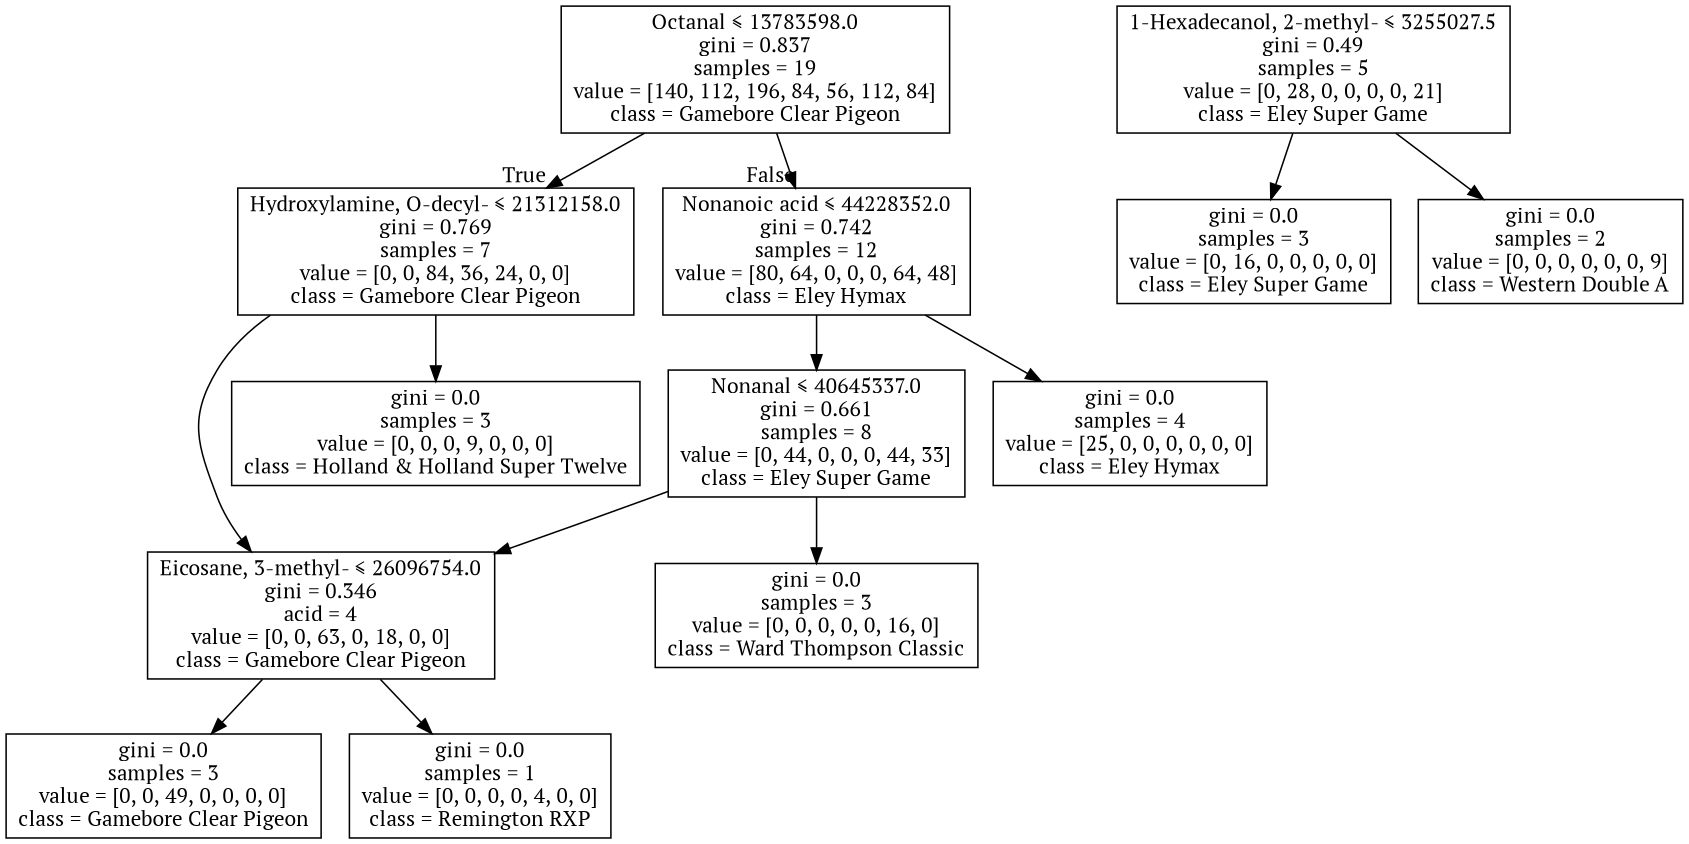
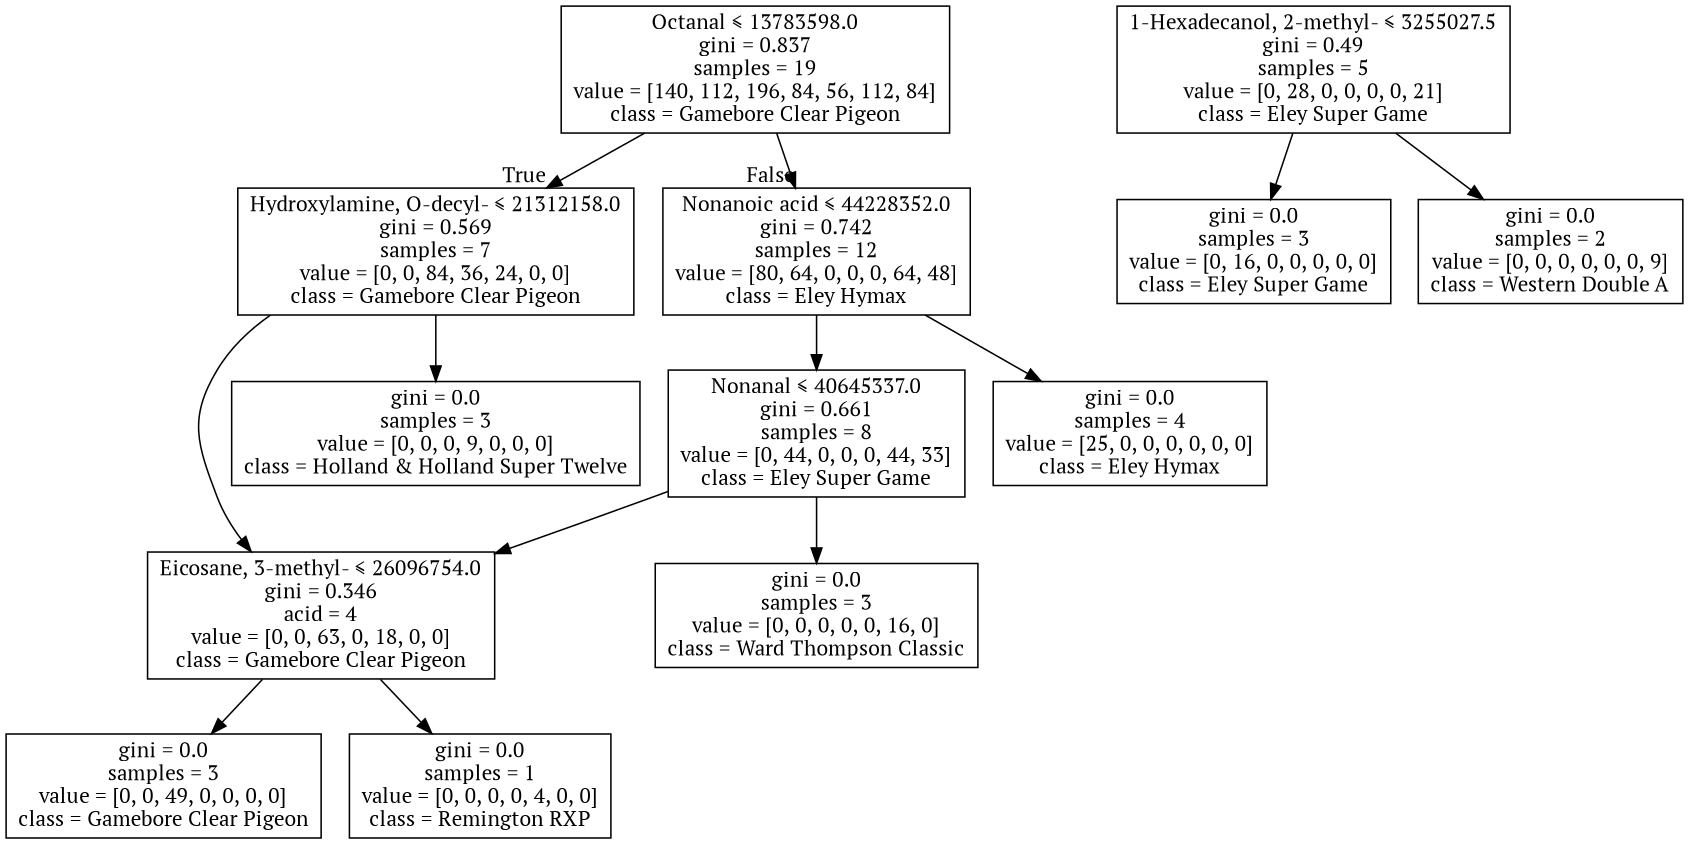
(436, 228) -> (436, 228)
